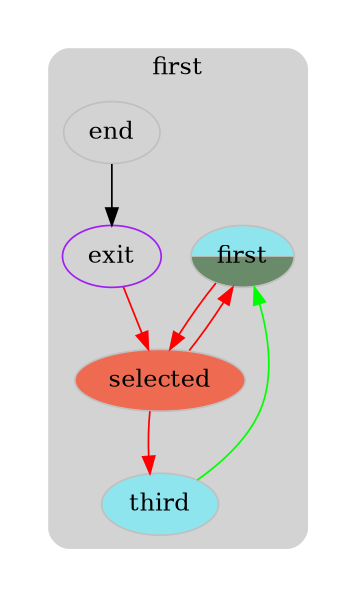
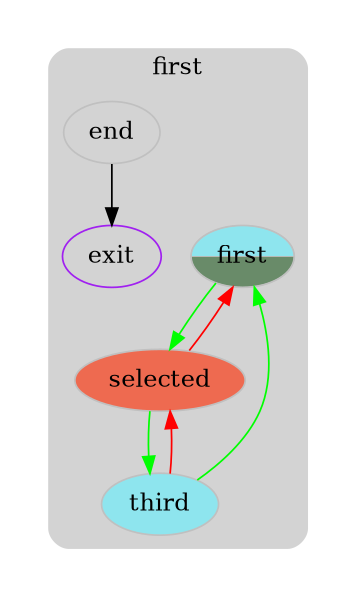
(197, 308) -> (197, 308)
(133, 310) -> (172, 451)
(149, 434) -> (149, 434)
